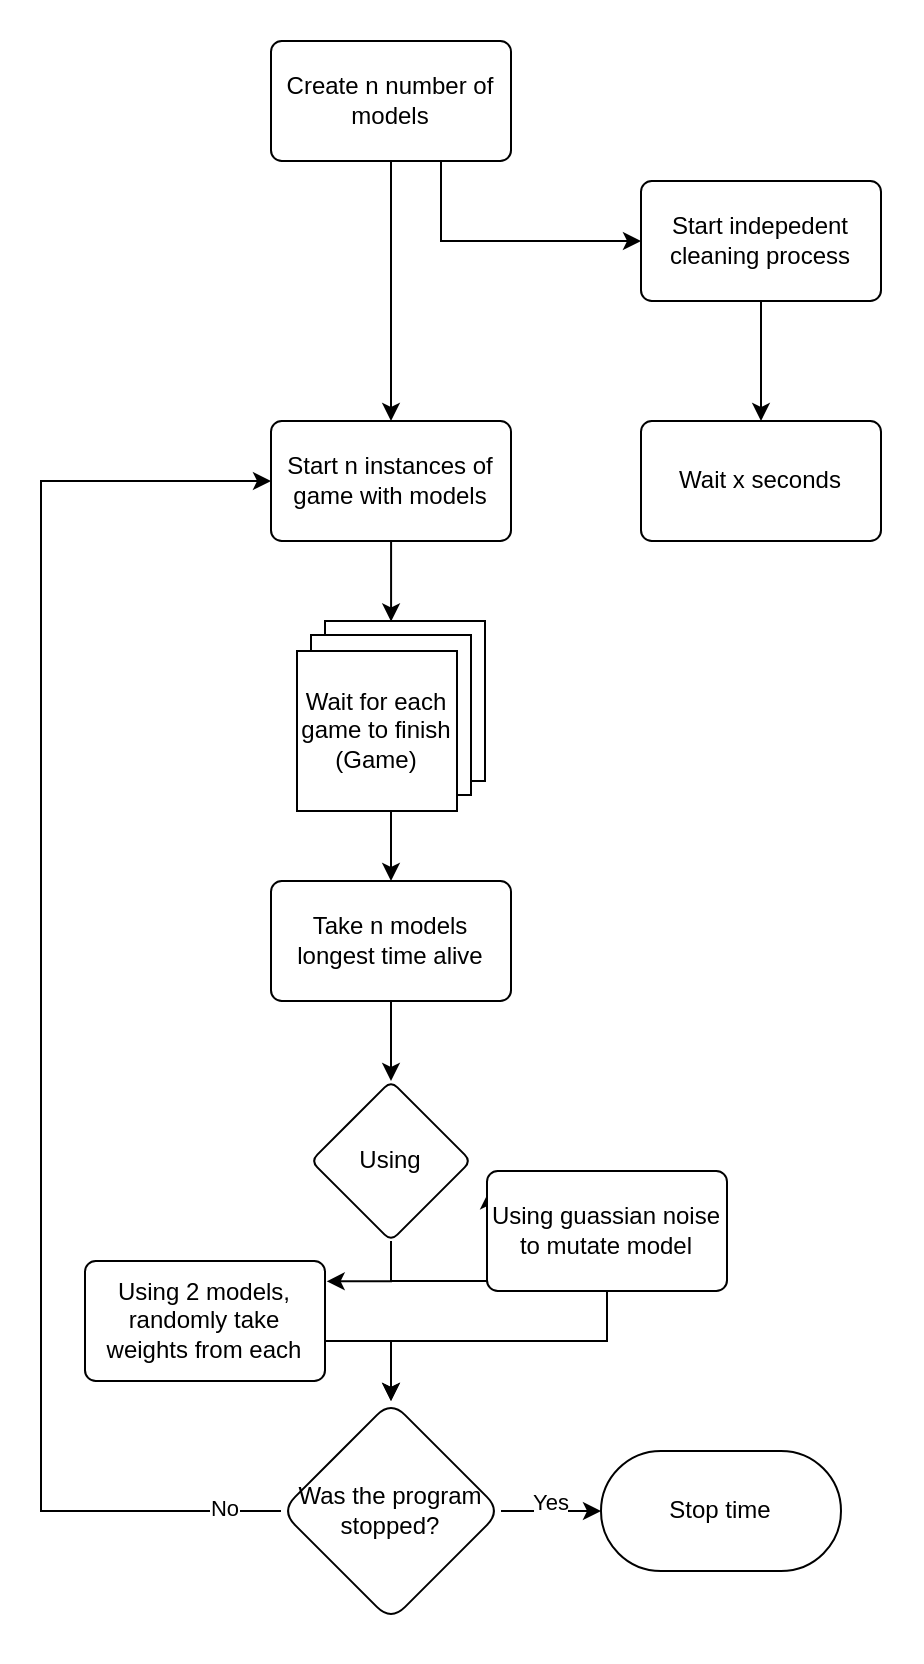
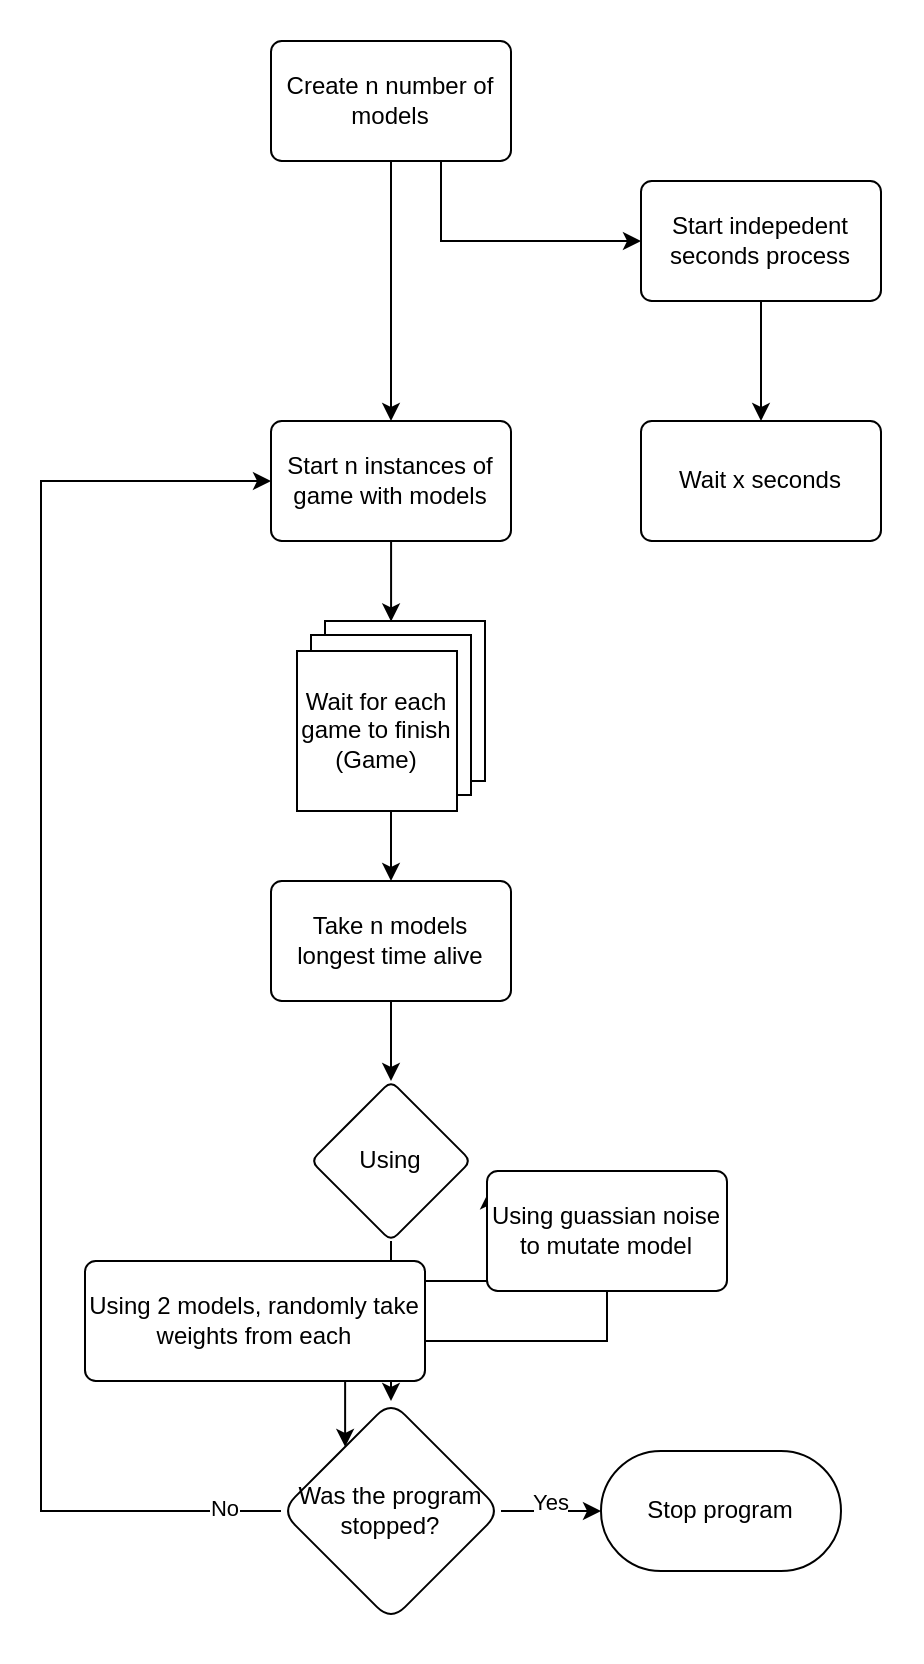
(761, 241) -> (761, 241)
(205, 1321) -> (255, 1321)
(721, 1511) -> (721, 1511)
